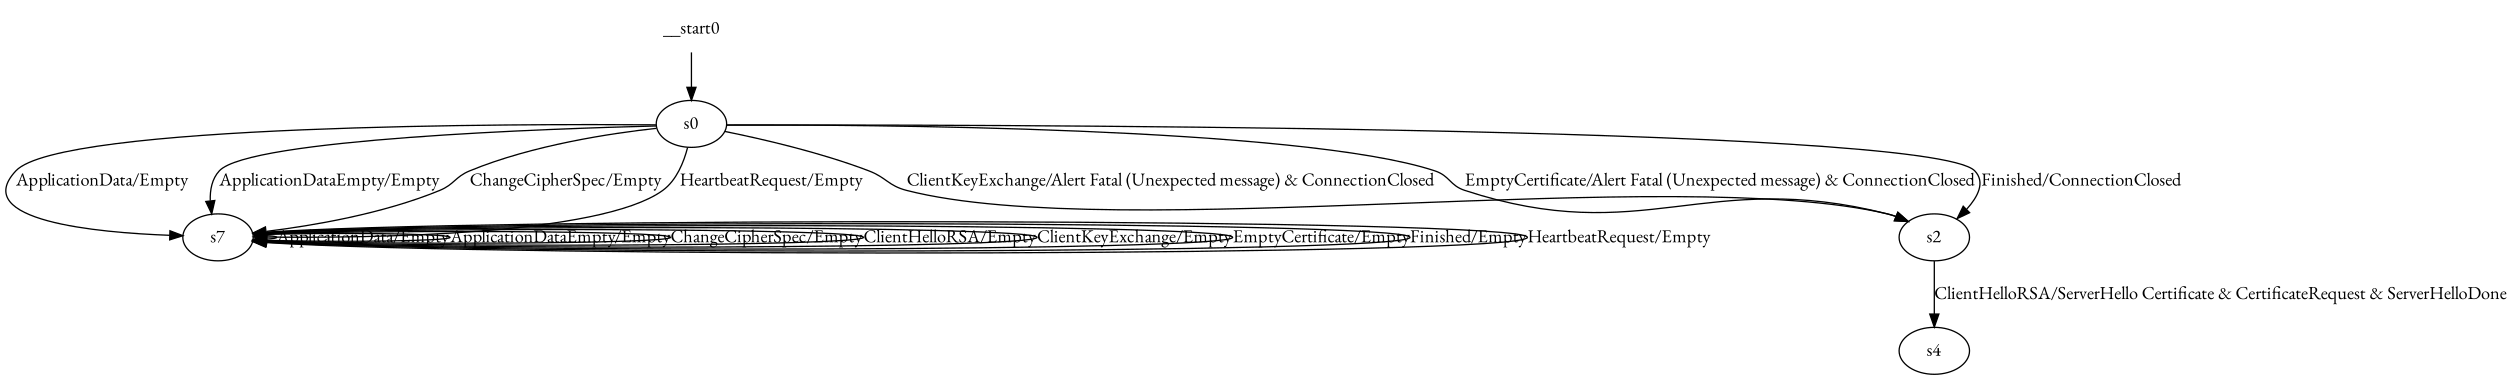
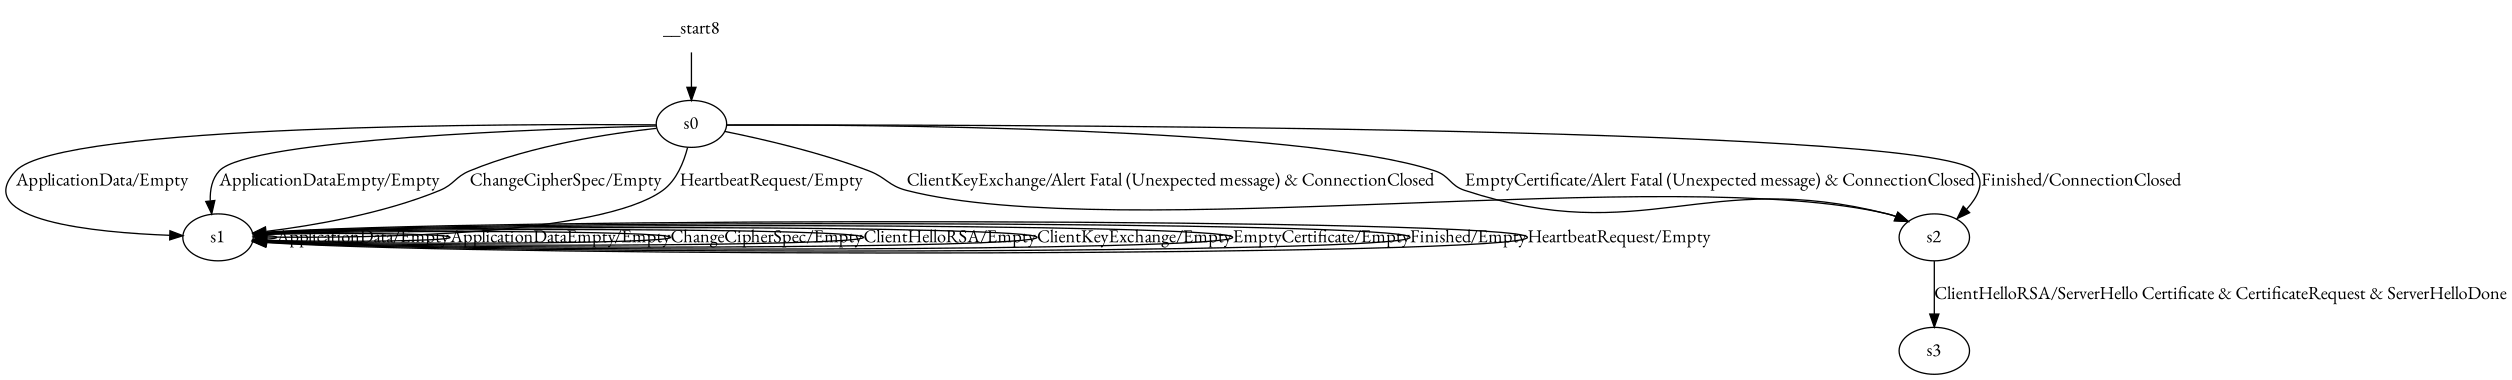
(691, 29) -> (691, 29)
(218, 237) -> (218, 237)
(1934, 351) -> (1934, 351)
